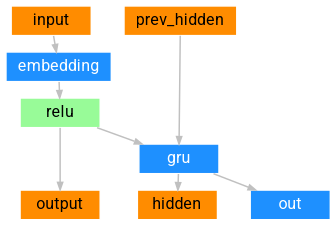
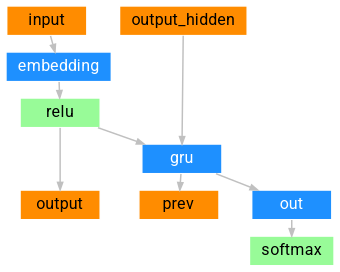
(180, 21) -> (183, 21)
(177, 205) -> (179, 205)
none -> (292, 251)
